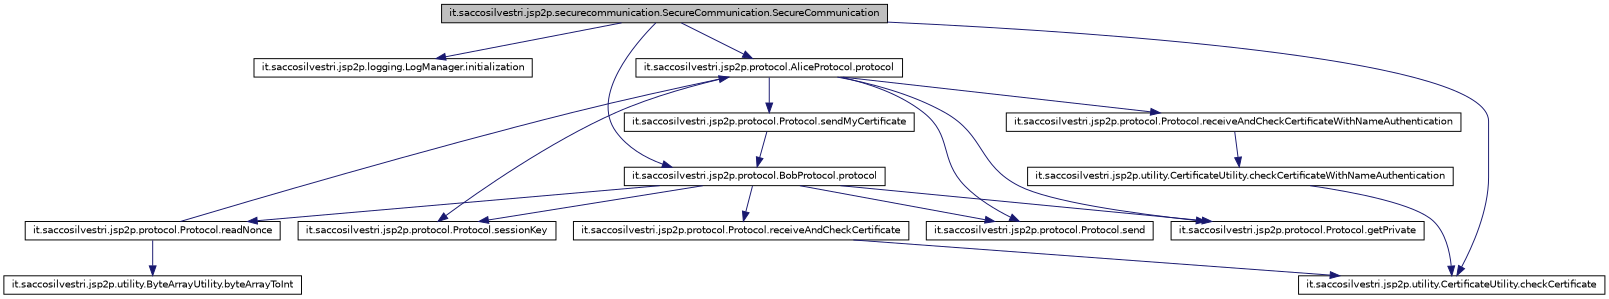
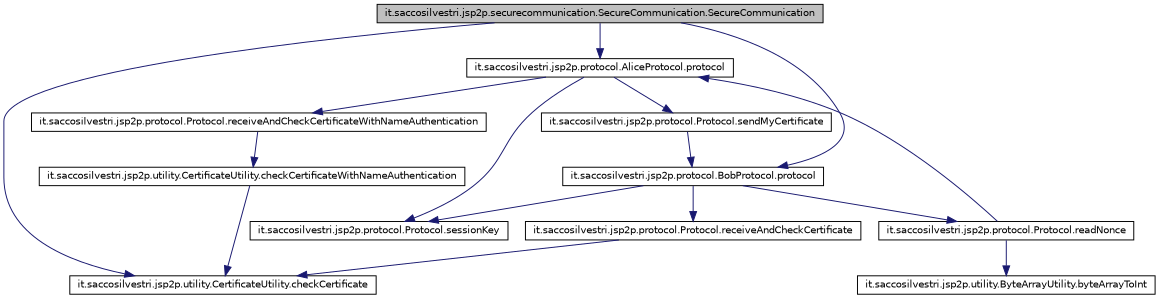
(393, 68) -> none
(1040, 231) -> none
(1298, 231) -> none
